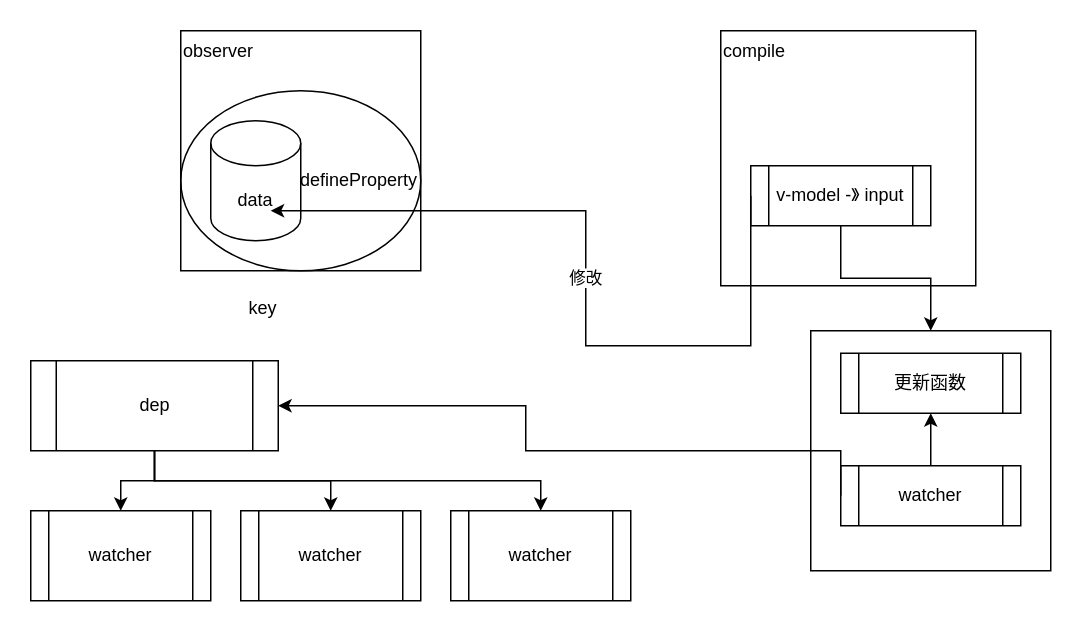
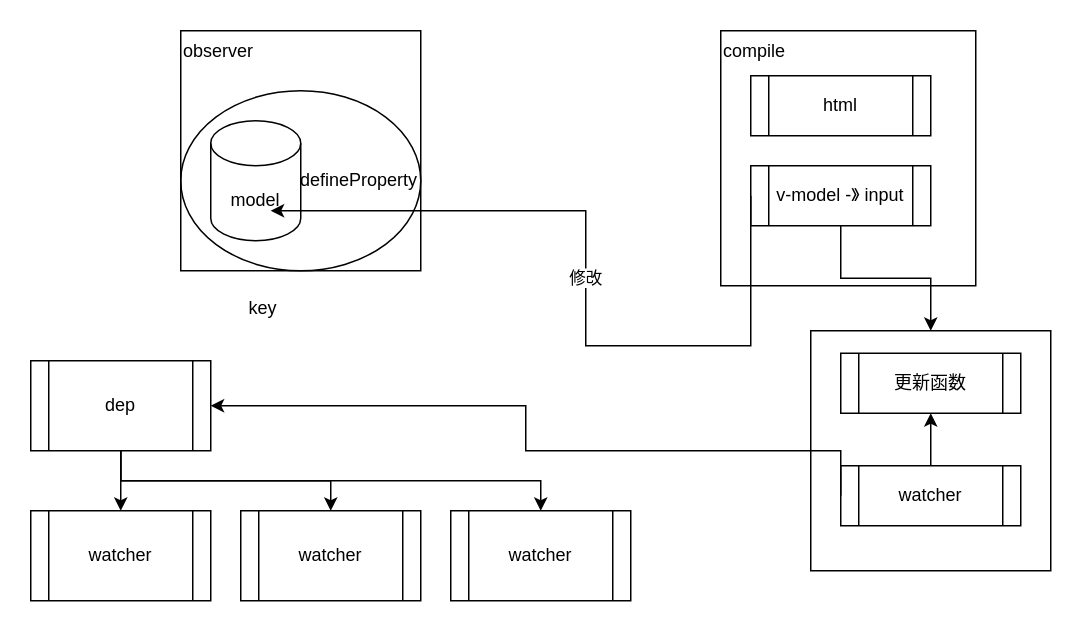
none -> (841, 106)
(256, 200) -> (256, 200)
(155, 406) -> (121, 406)
